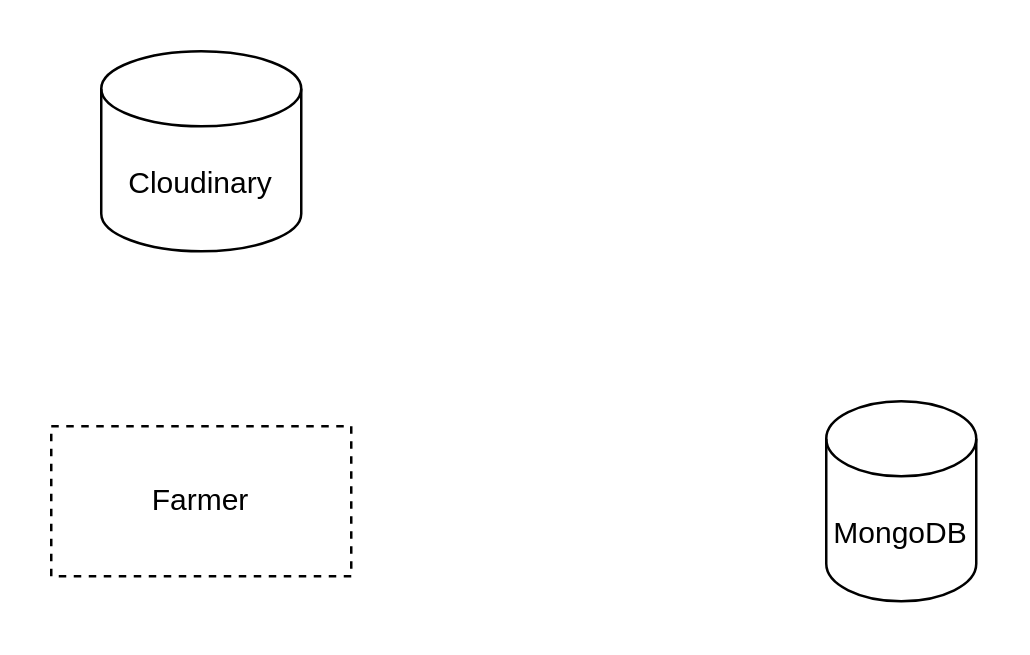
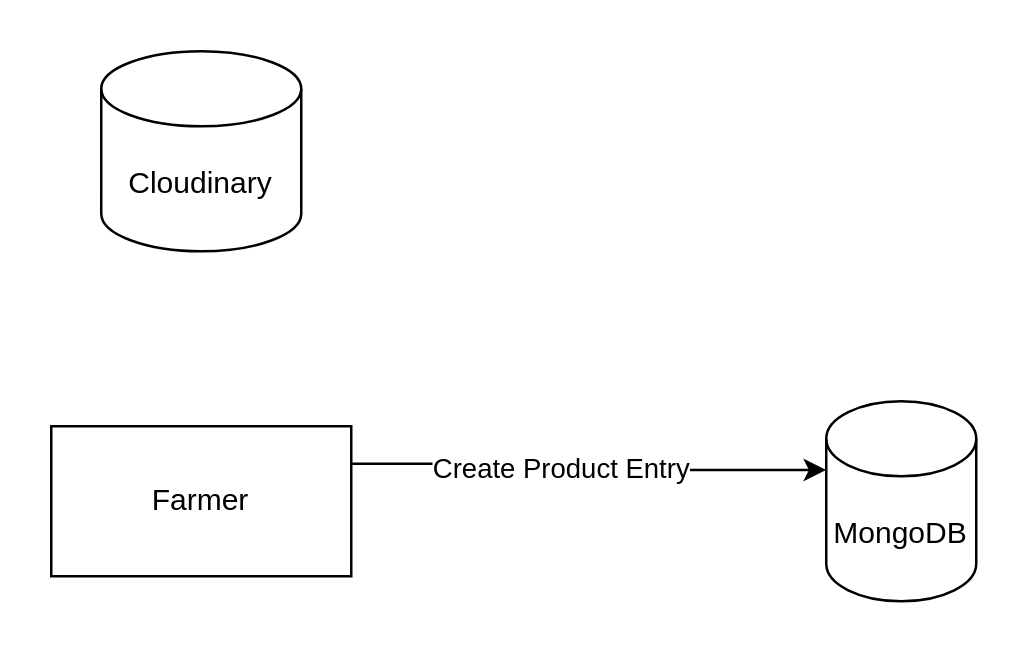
none -> (718, 470)
(201, 501) -> (201, 501)
